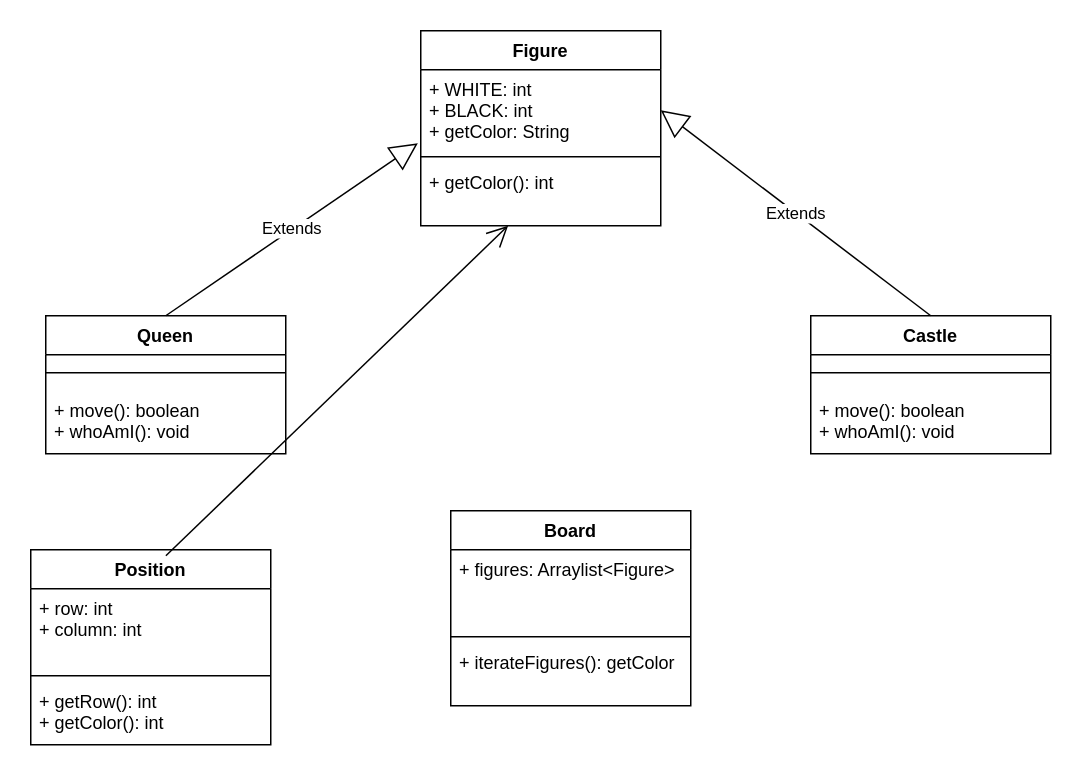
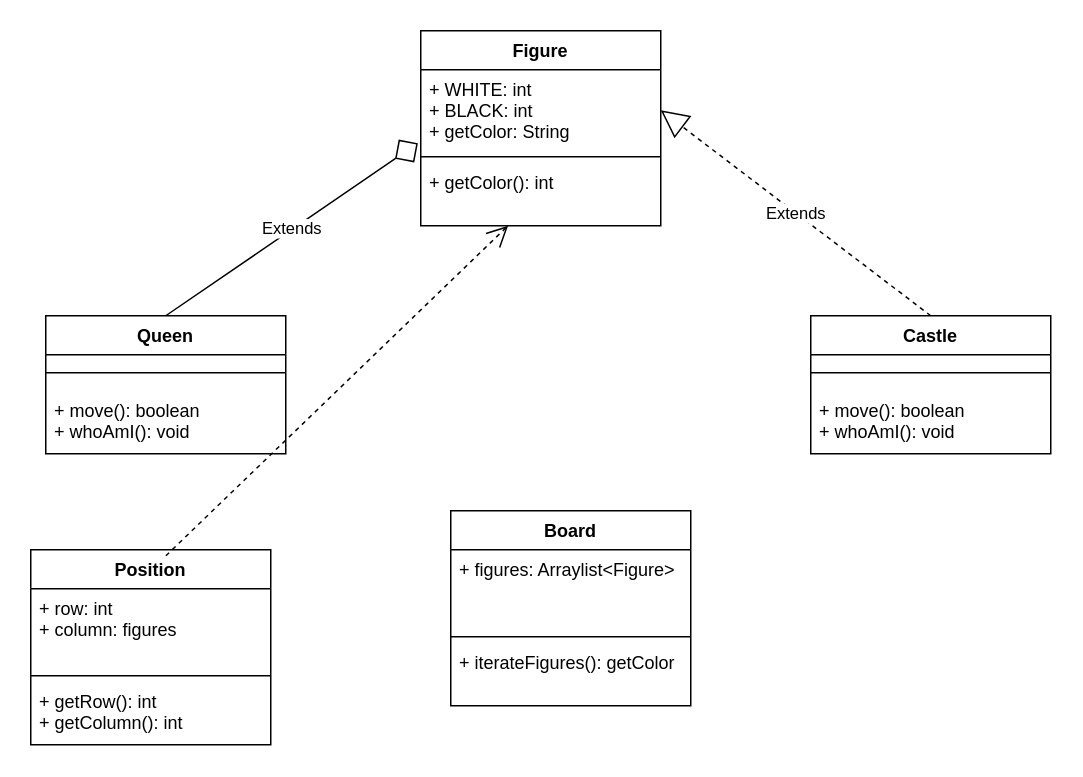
(394, 160) -> (394, 159)
(869, 268) -> (869, 268)
(335, 393) -> (335, 393)
(80, 609) -> (80, 609)
(105, 702) -> (105, 702)
